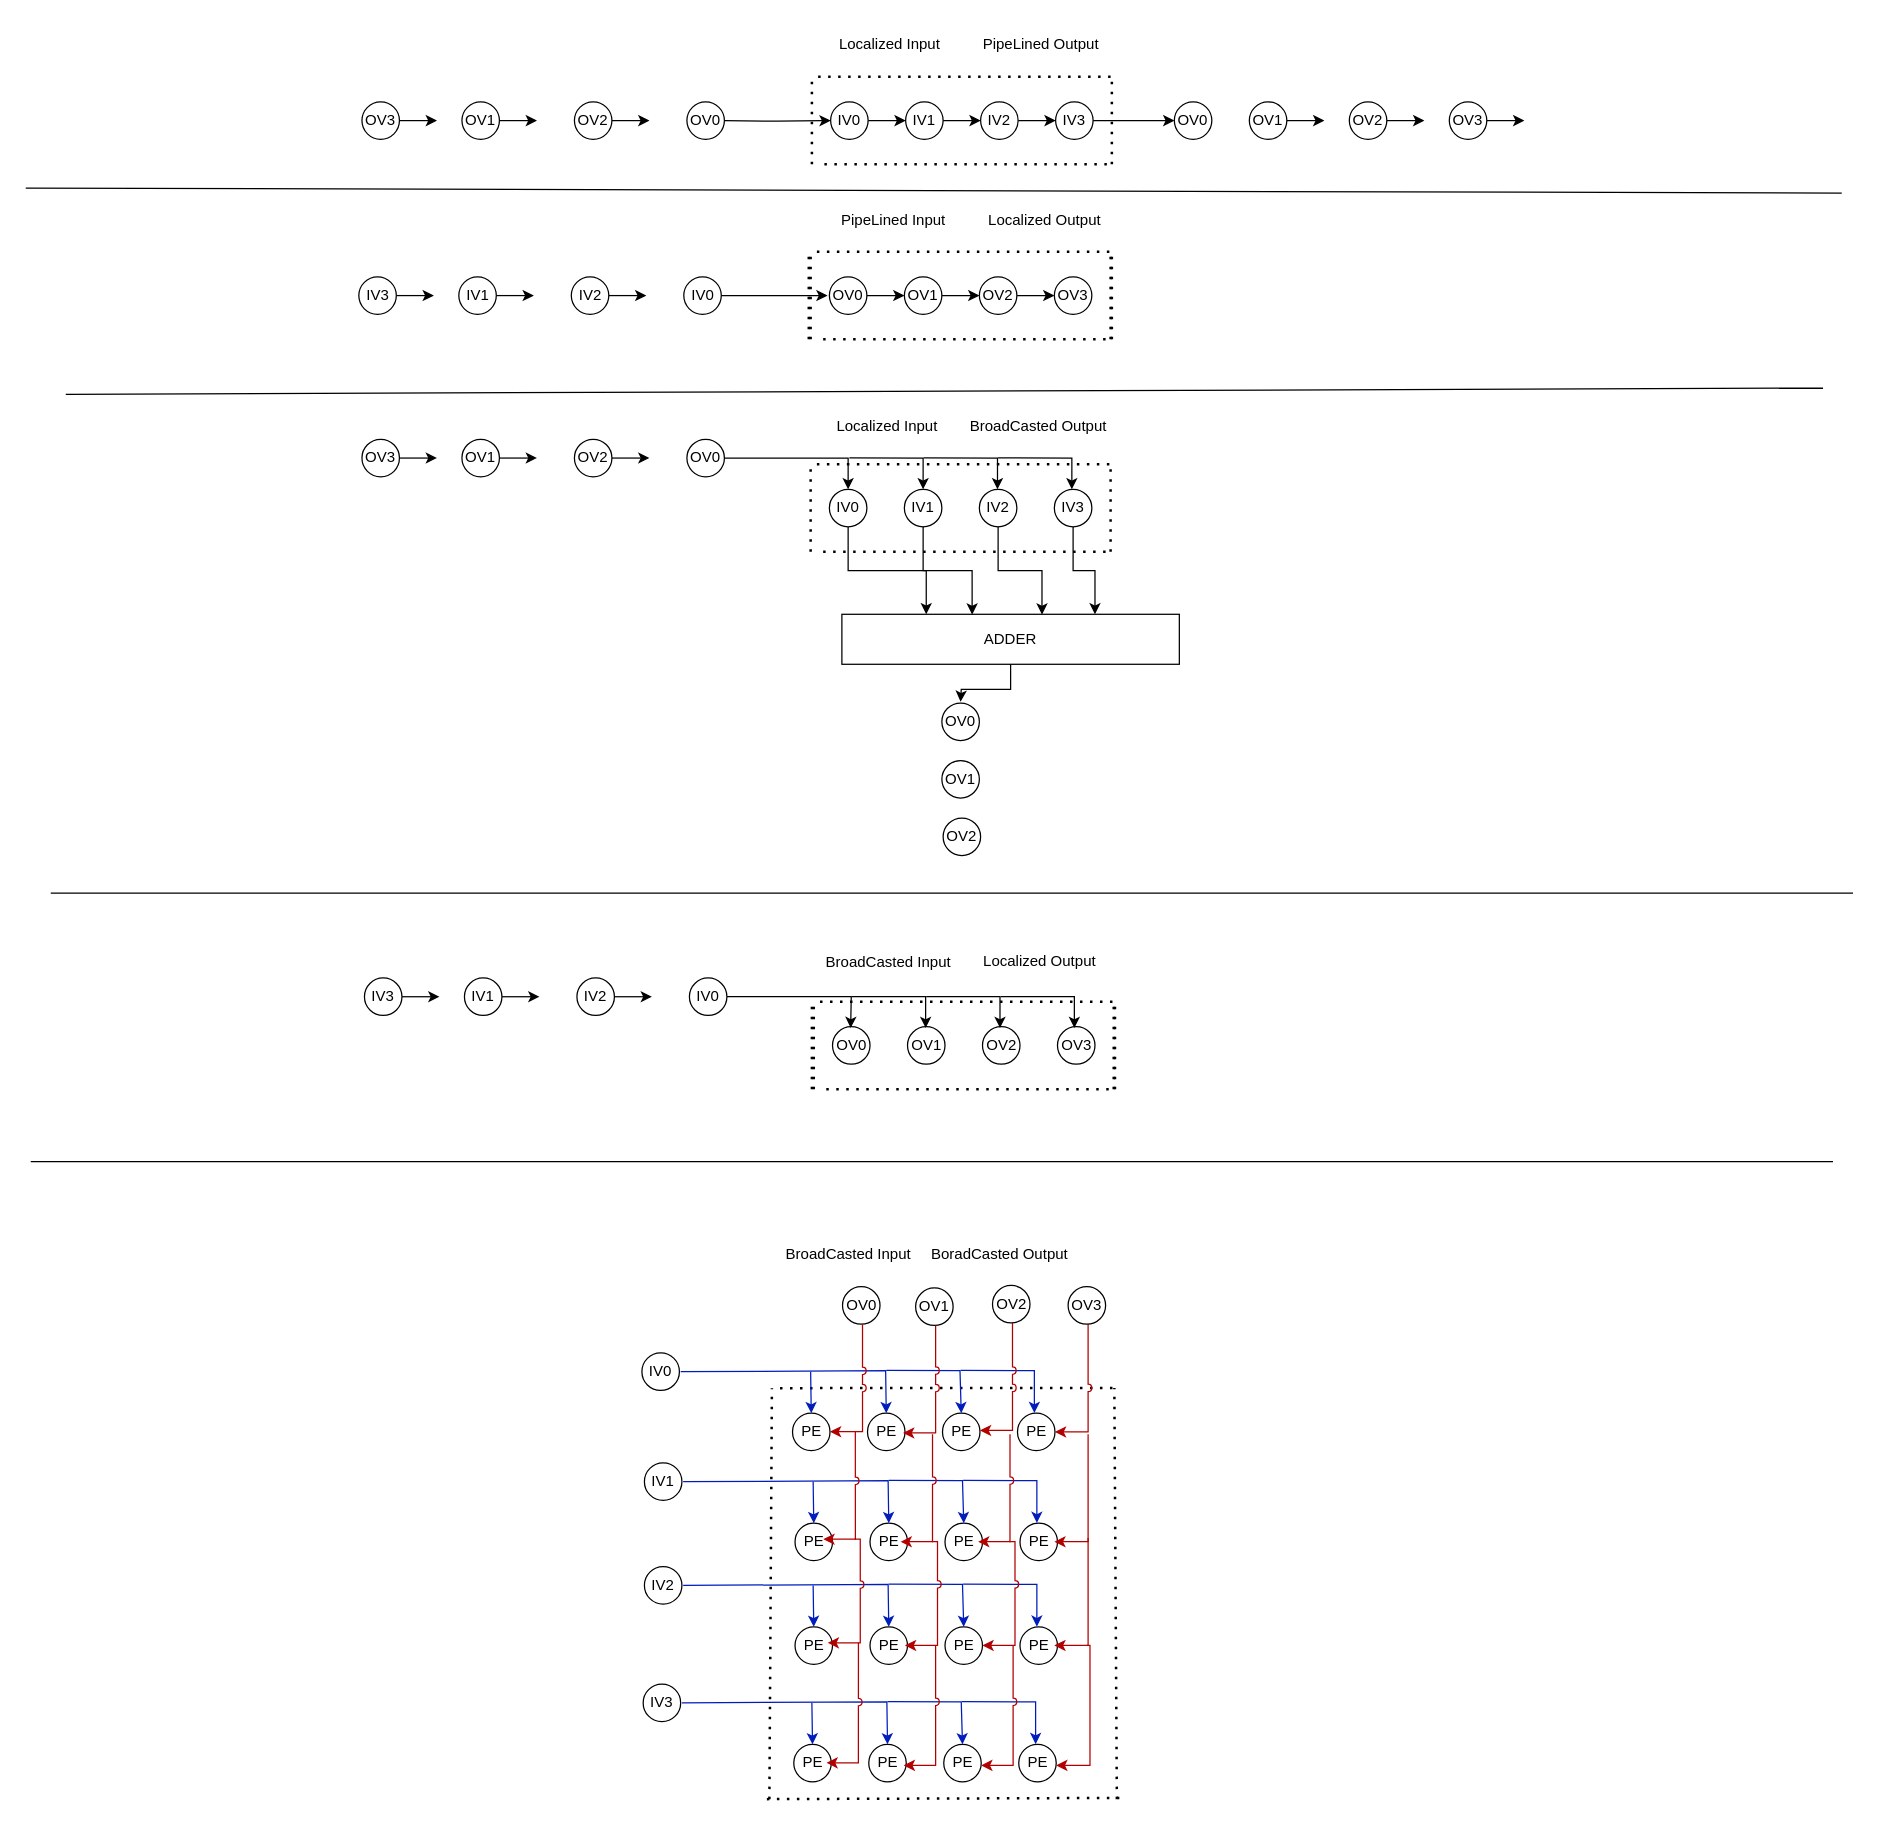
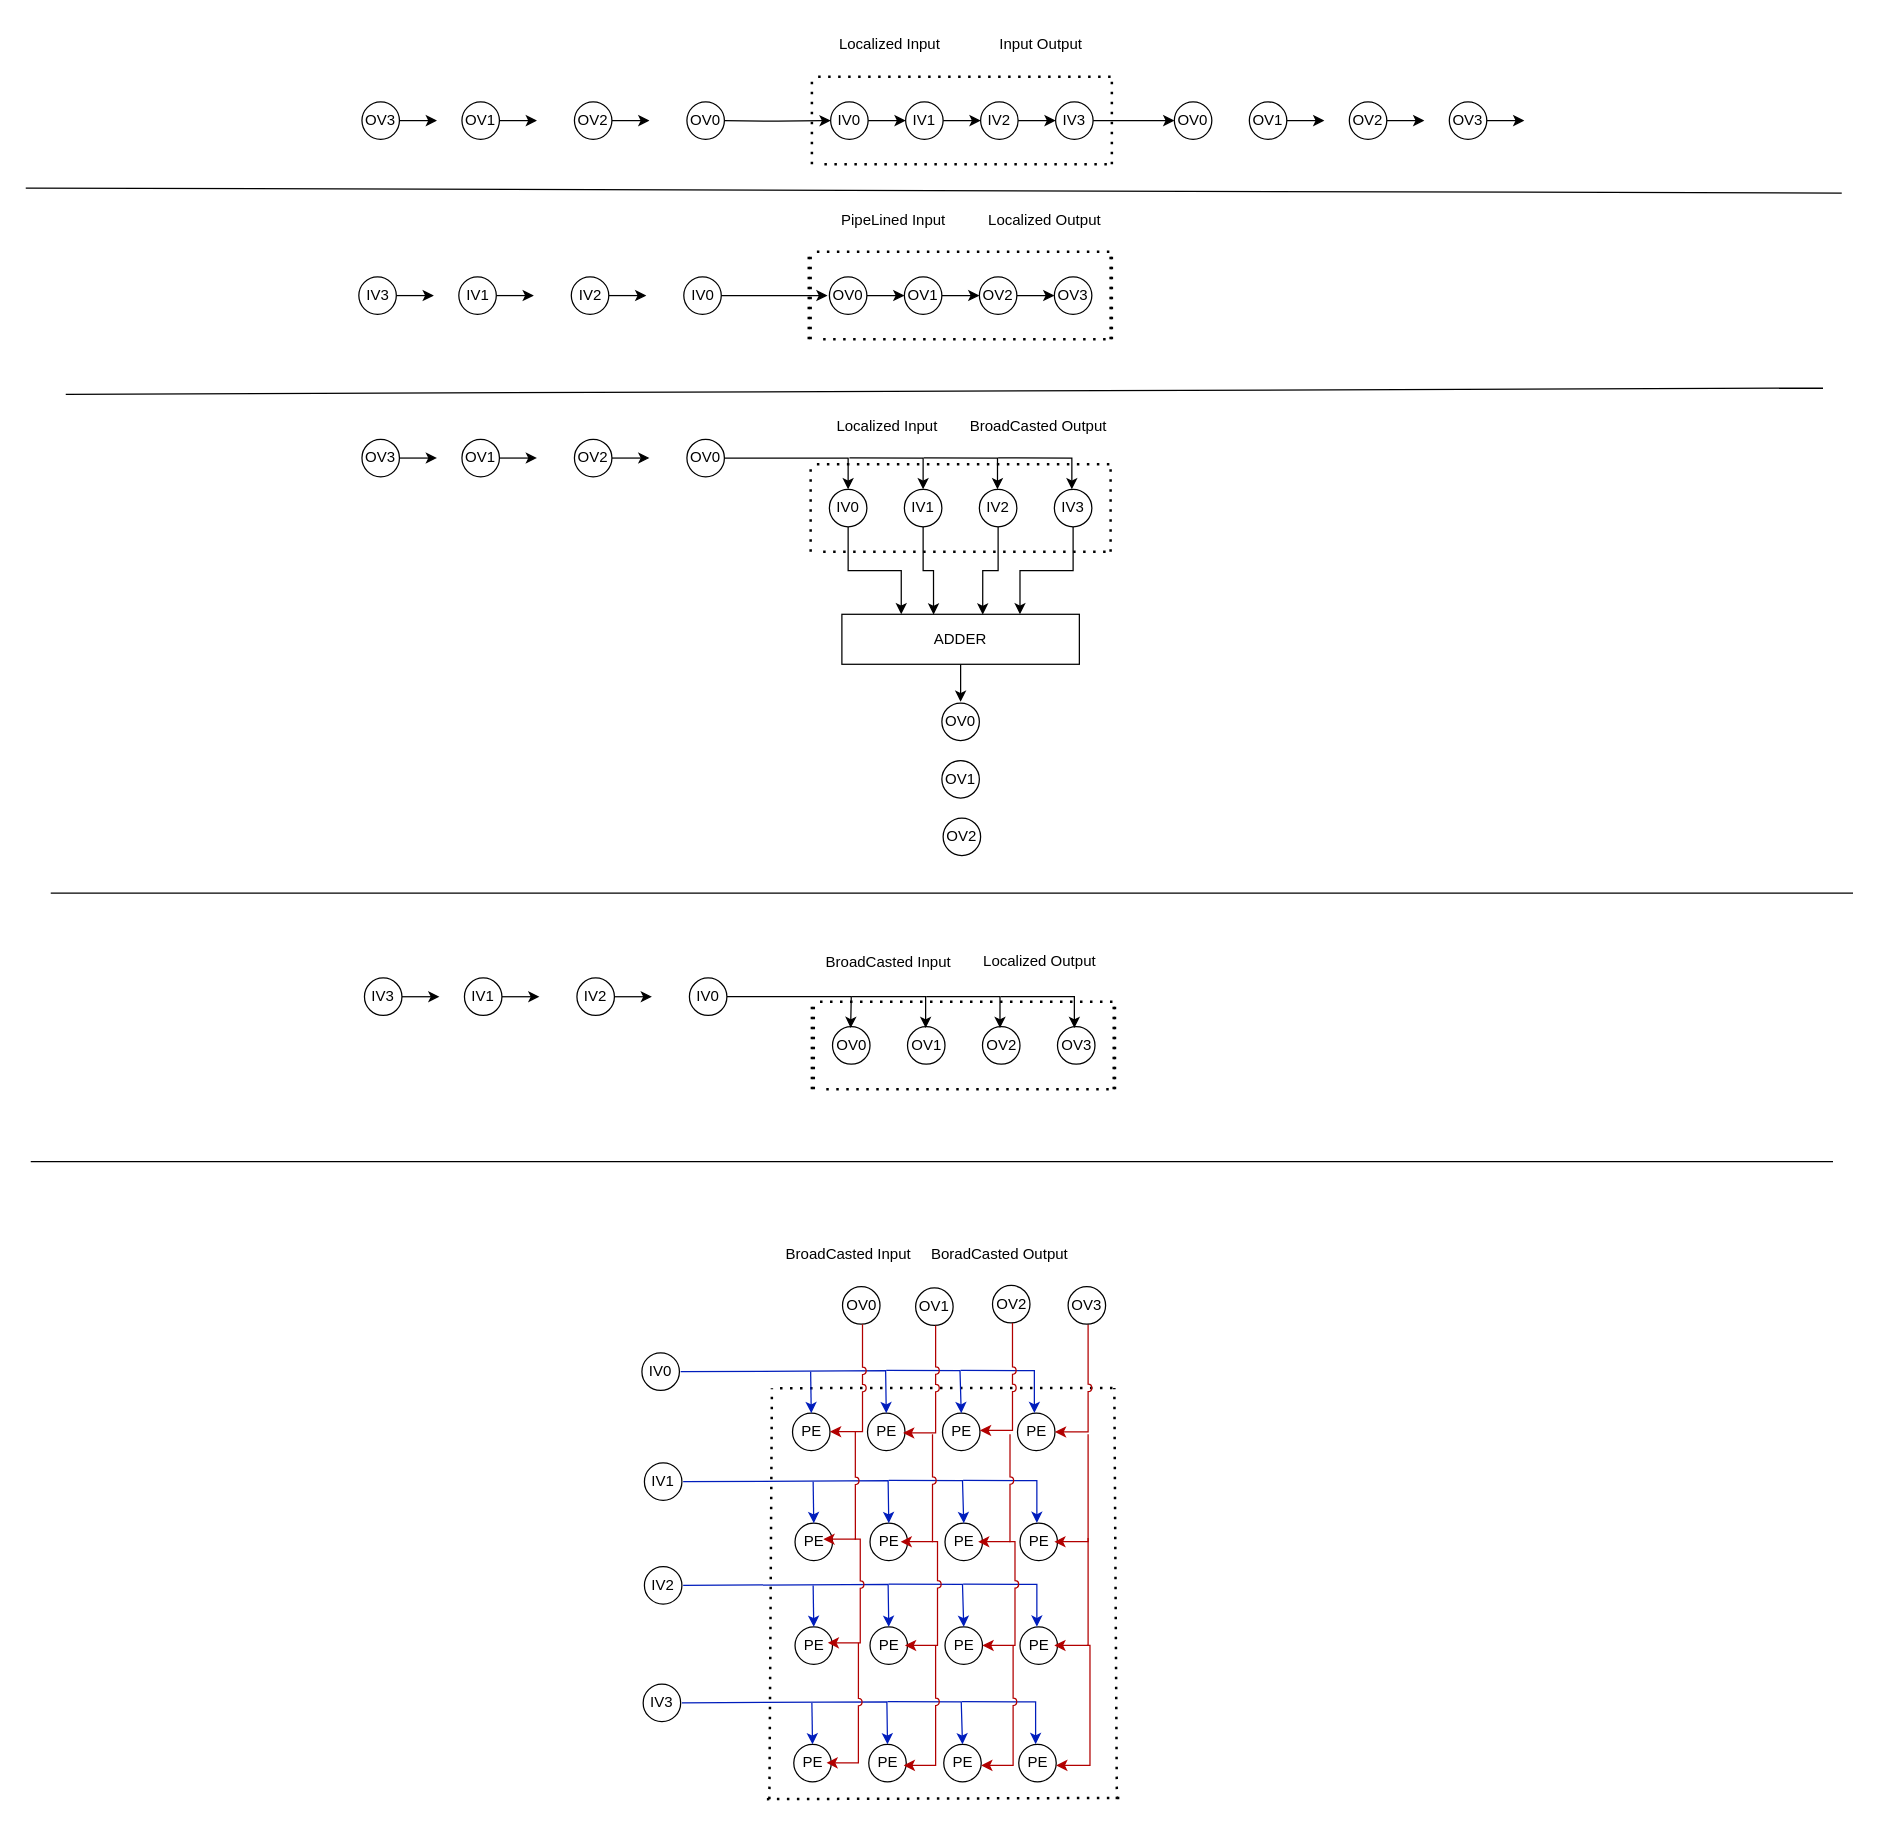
(1041, 44) -> (1041, 44)
(1011, 639) -> (961, 639)
